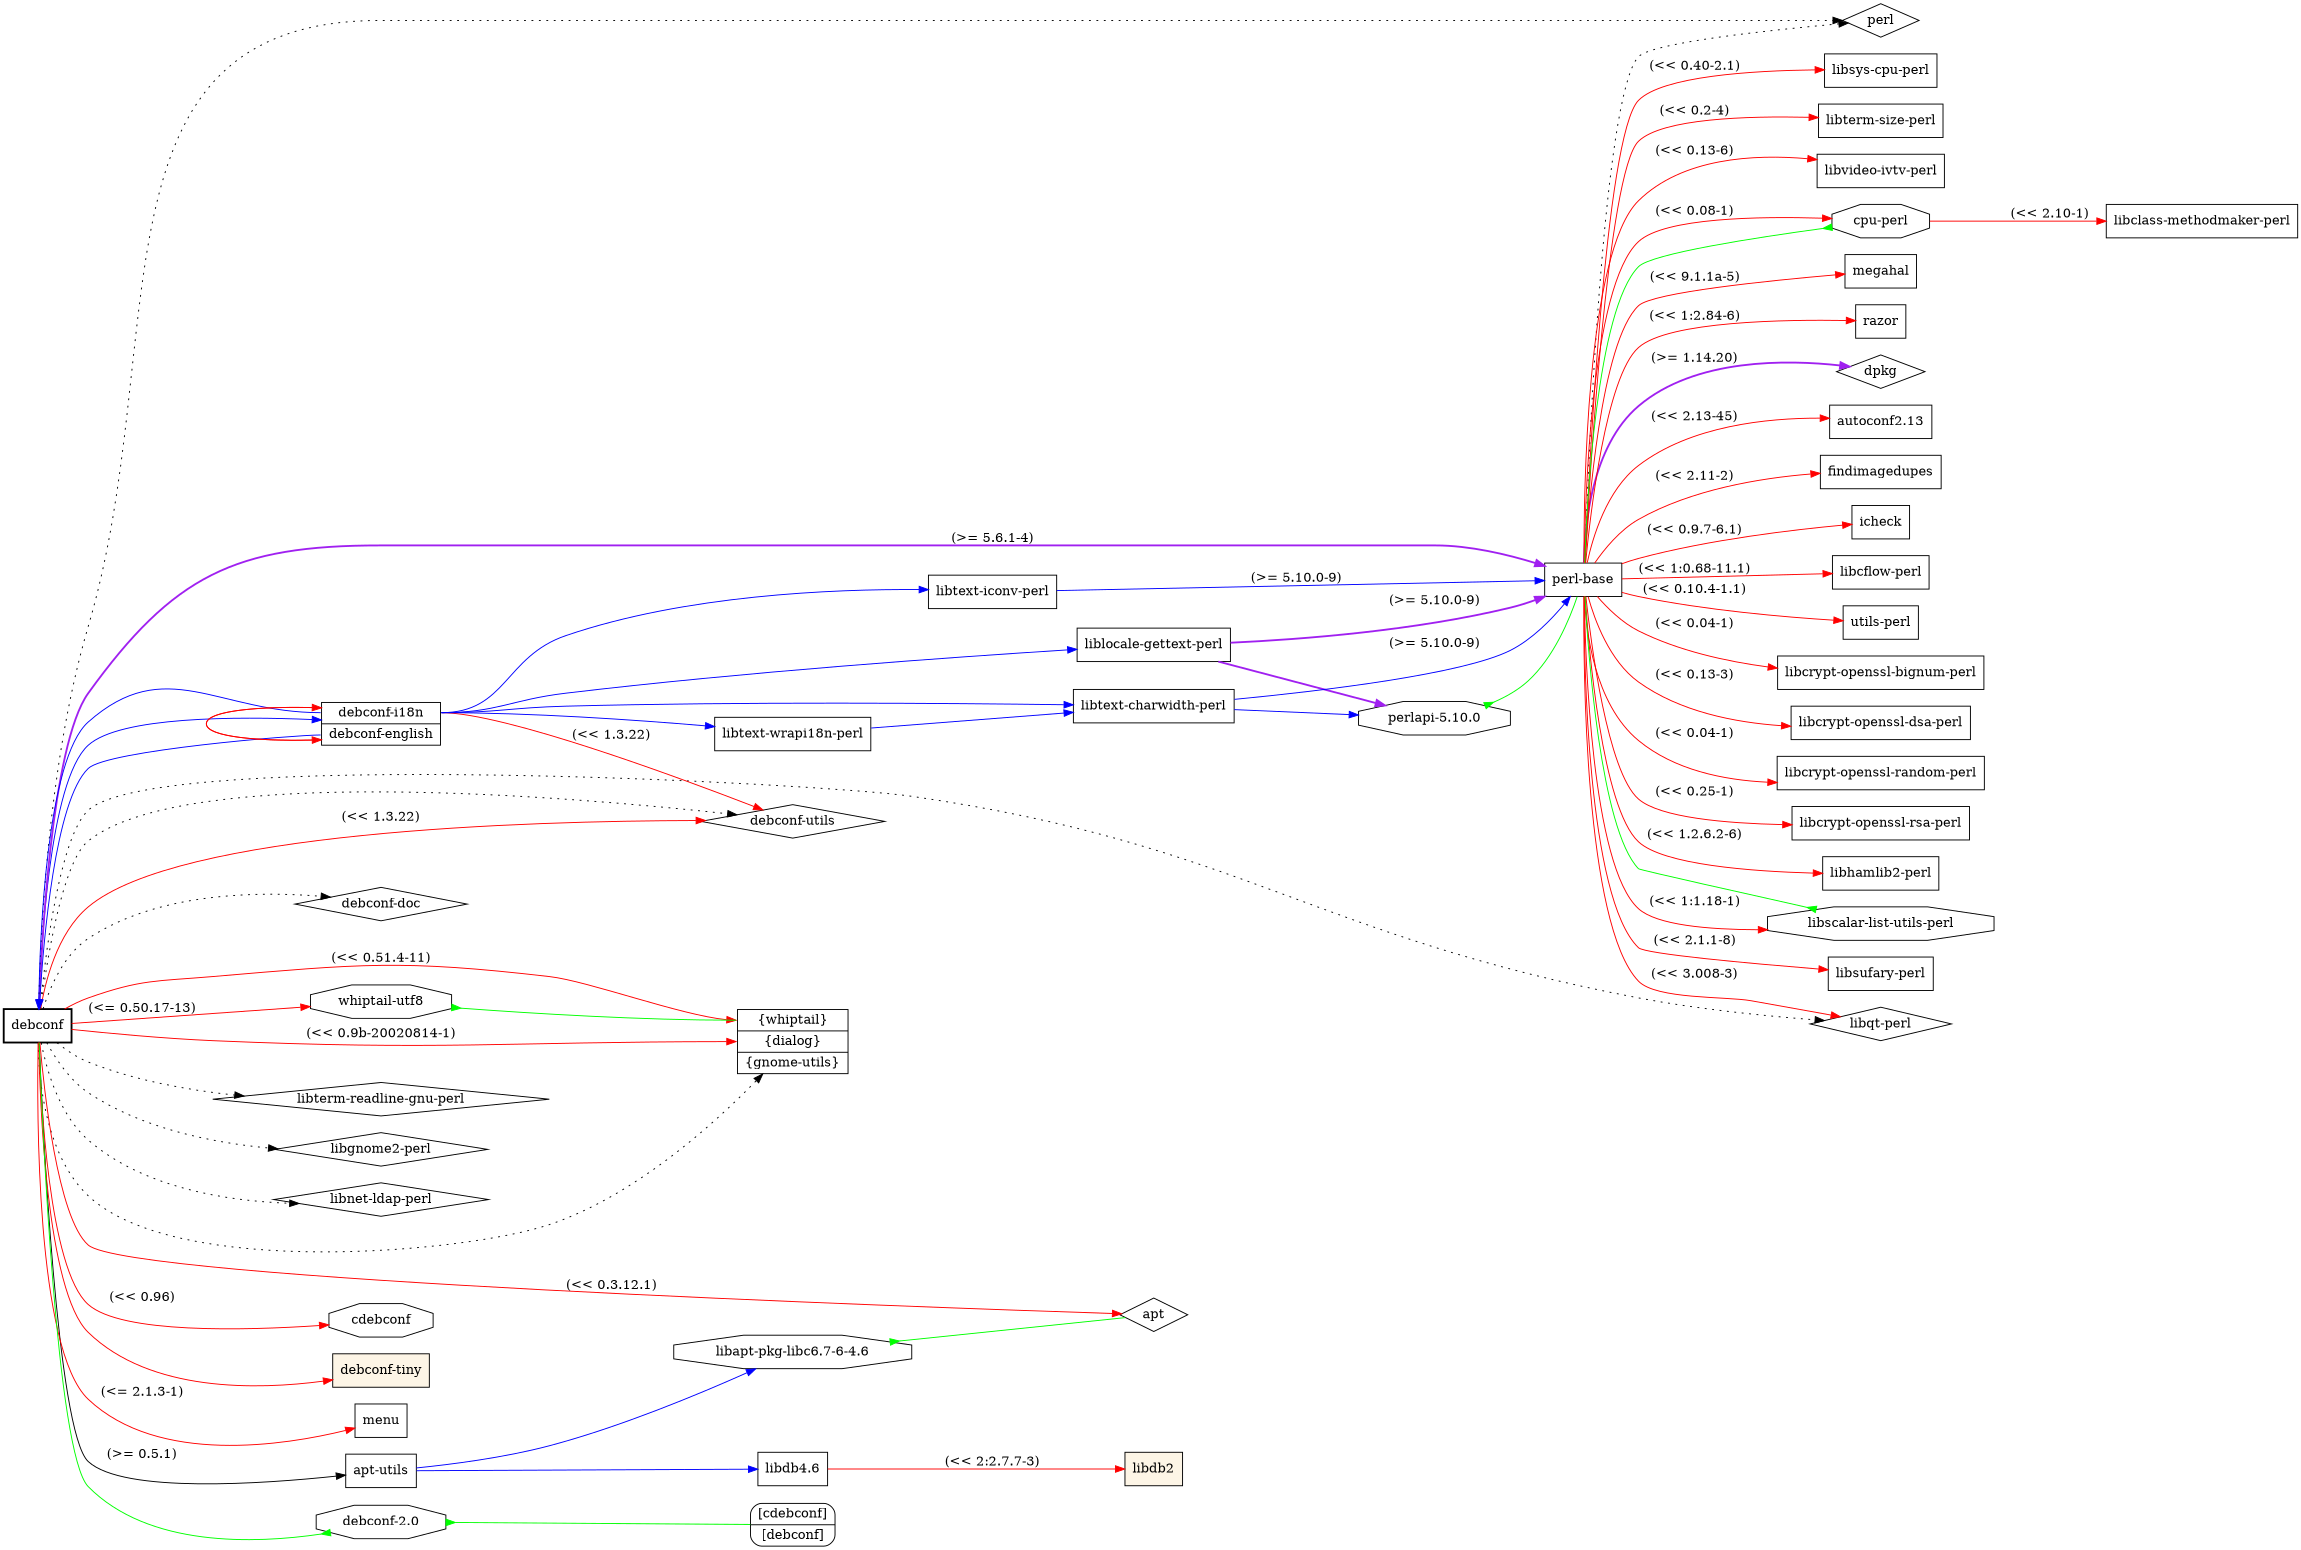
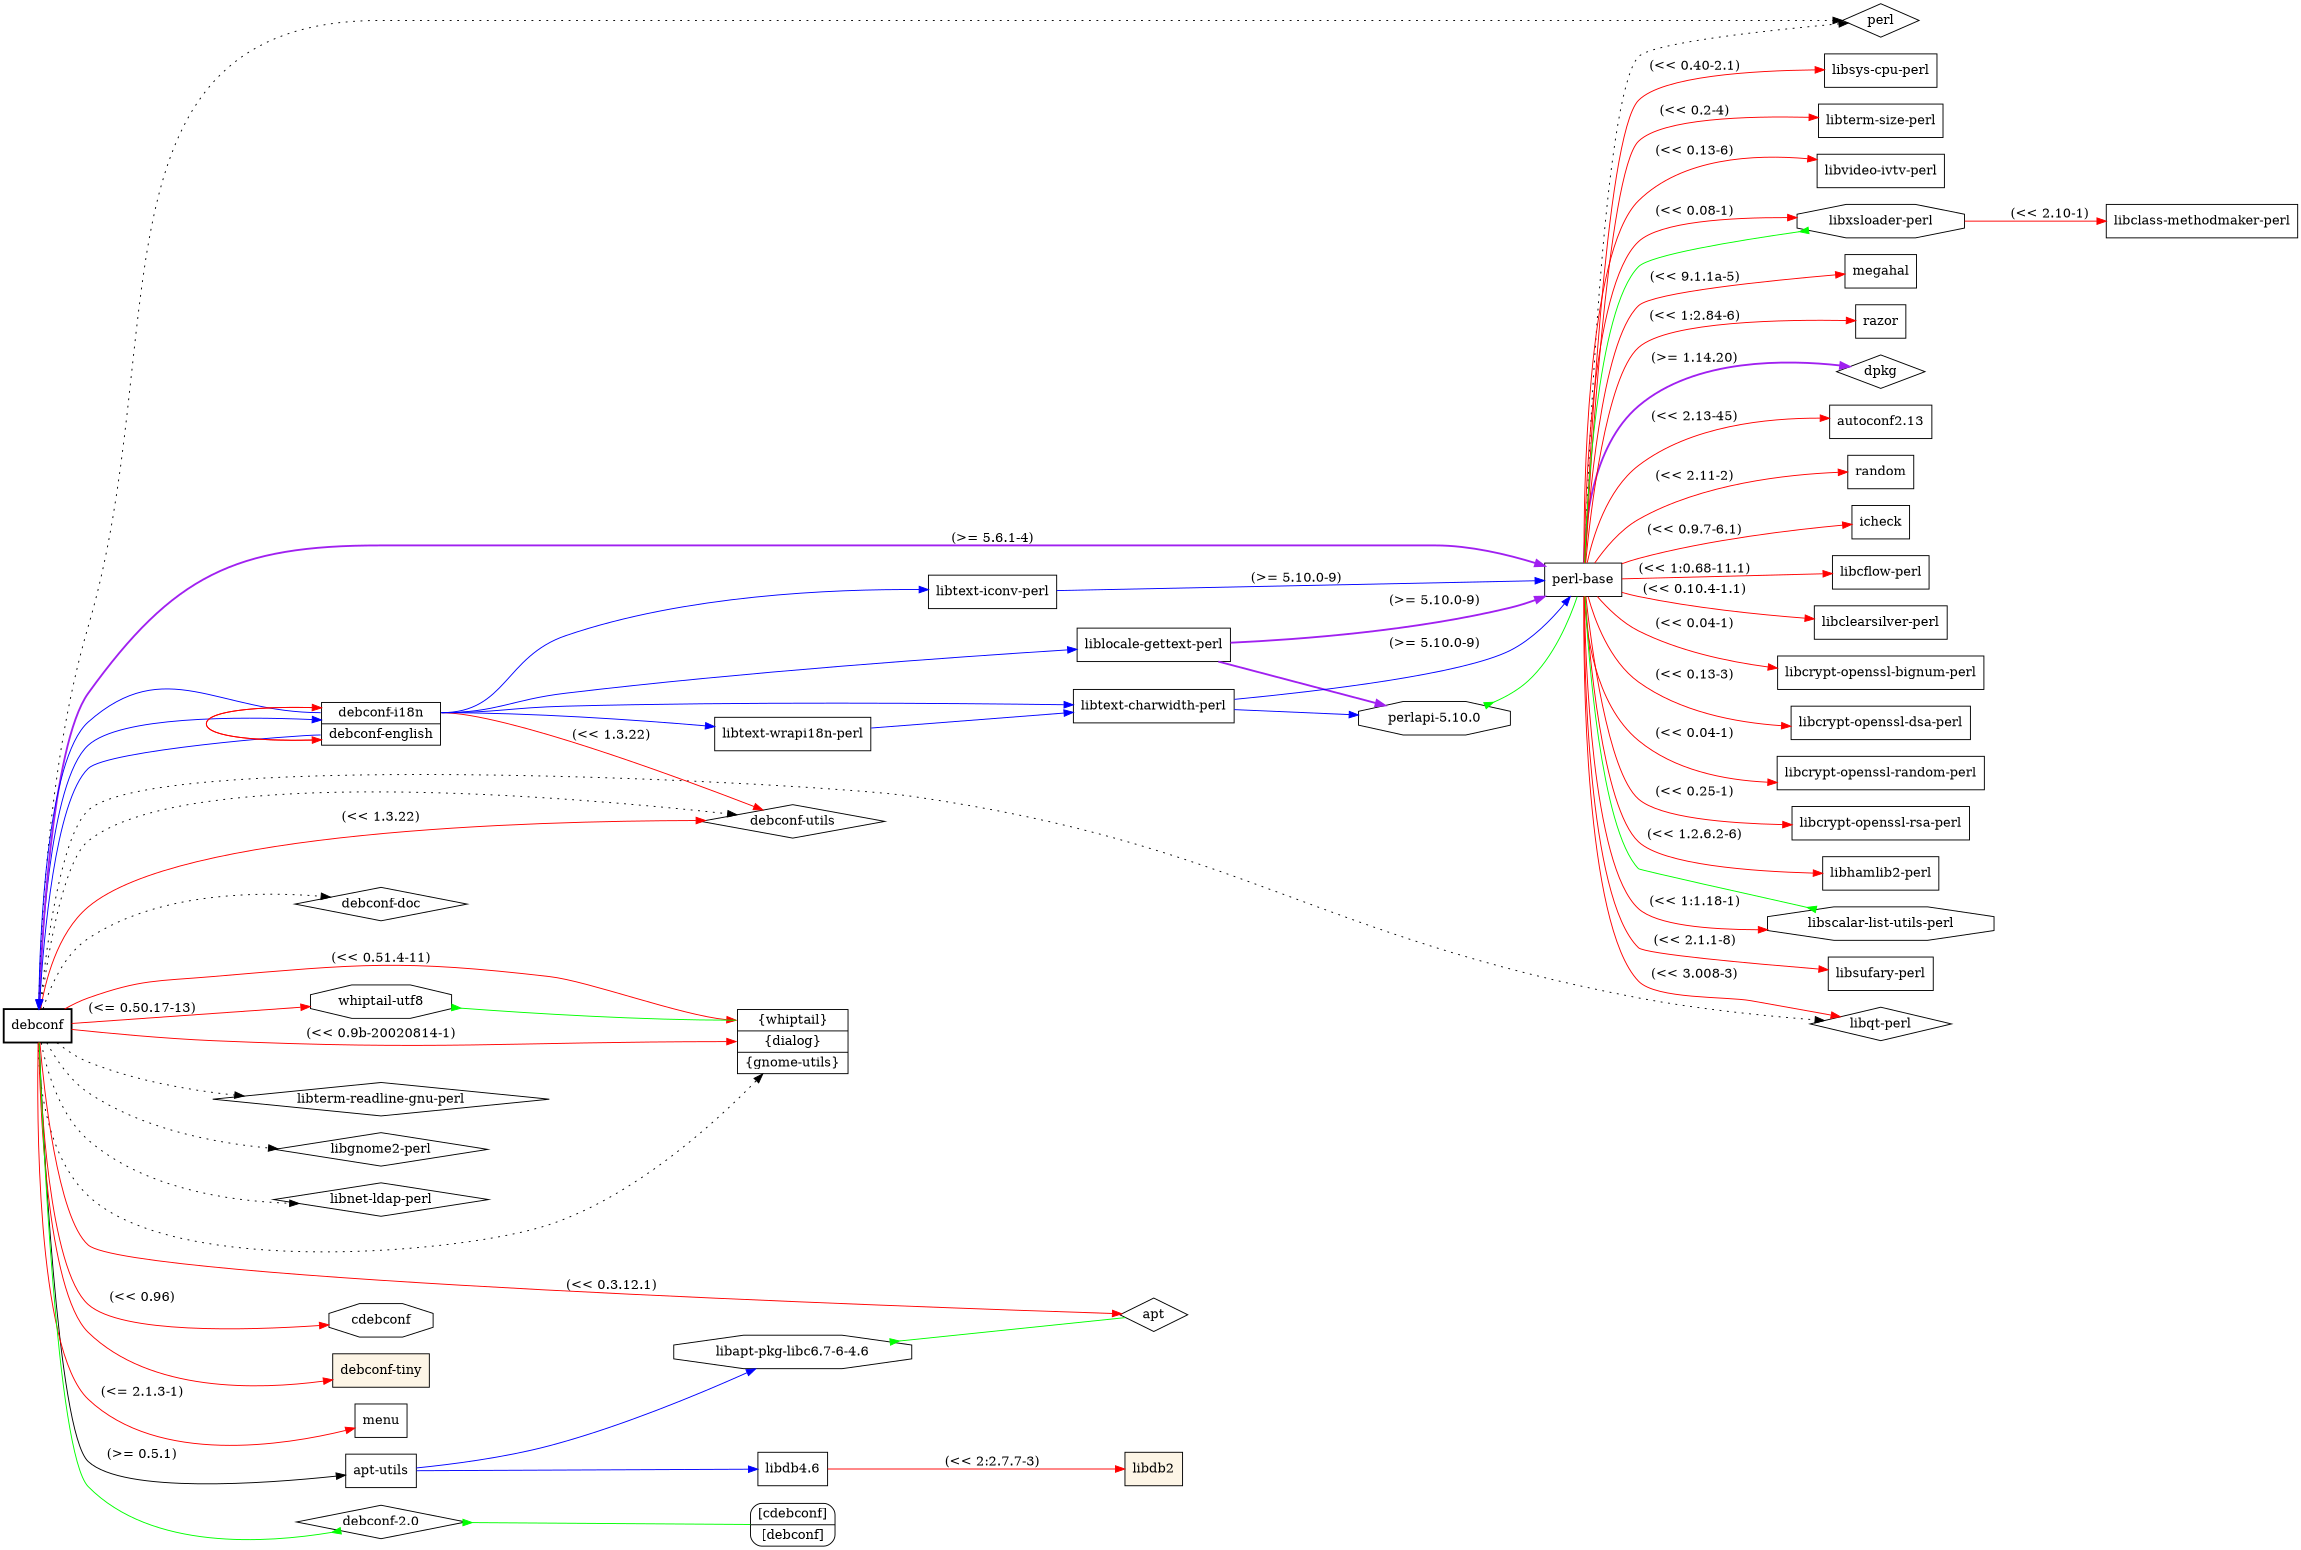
(1881, 221) -> (1881, 221)
(1881, 472) -> (1881, 472)
(1881, 623) -> (1881, 623)
(381, 1522) -> (381, 1522)
